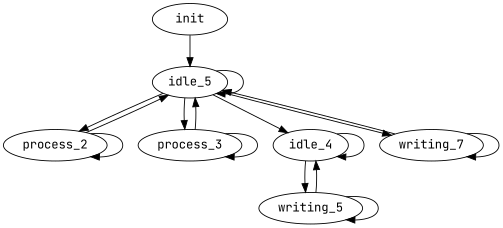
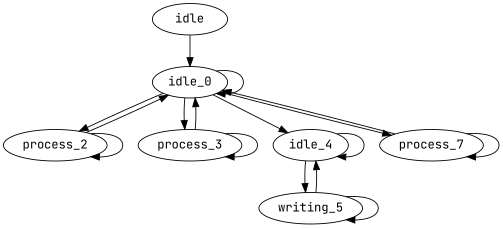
(190, 19) -> (190, 19)
(190, 82) -> (190, 82)
(431, 145) -> (431, 145)
